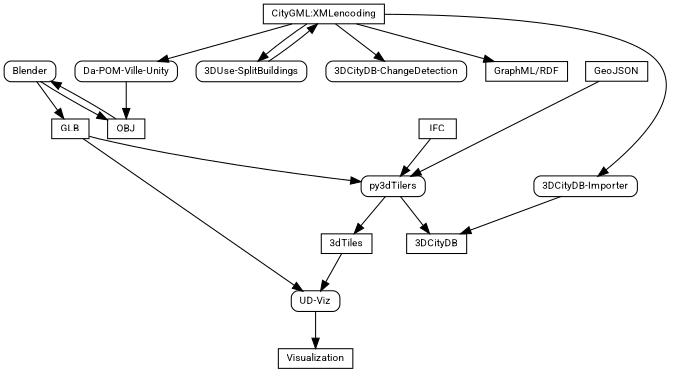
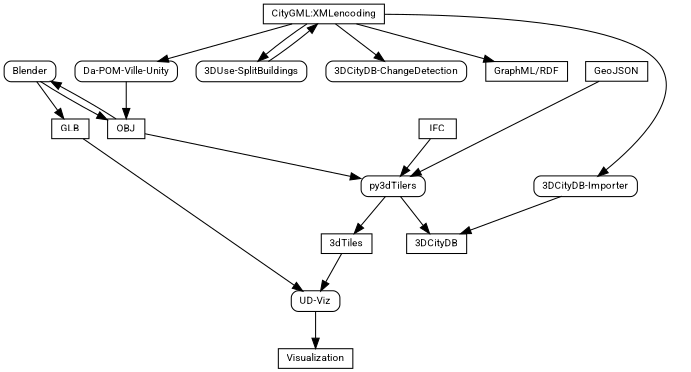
(219, 162) -> (248, 155)
